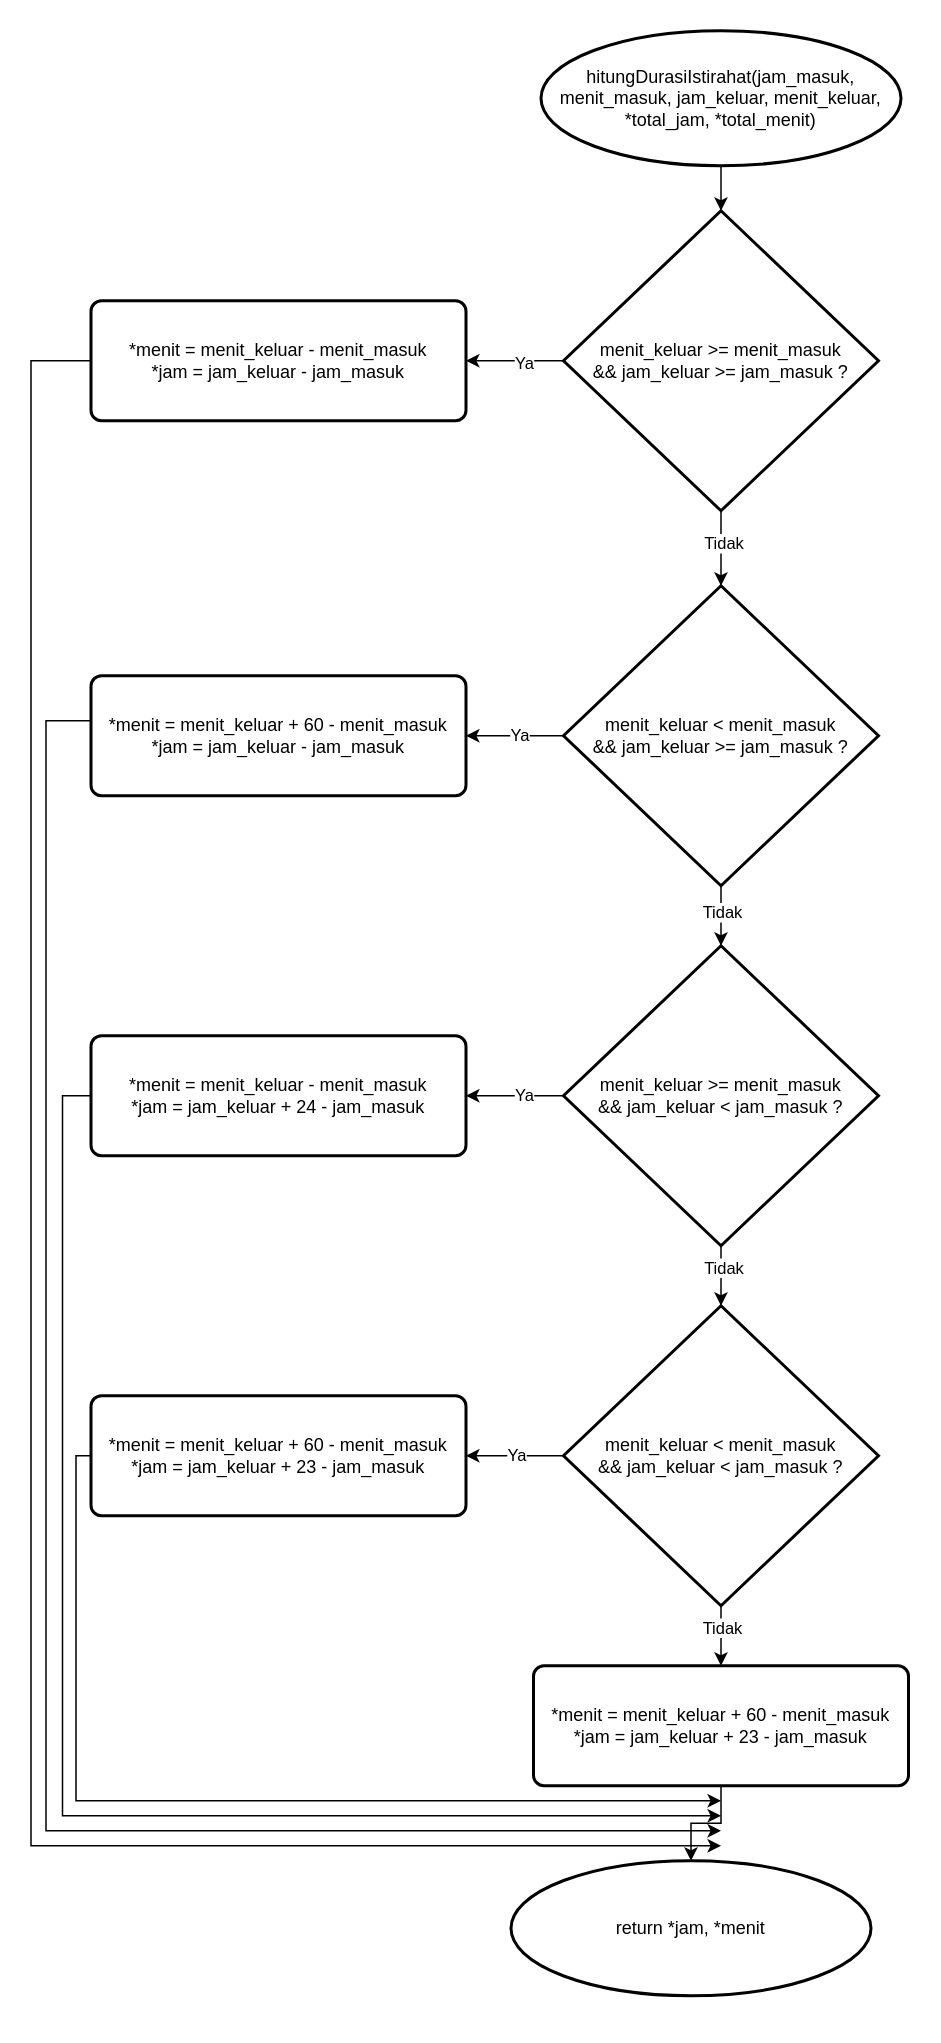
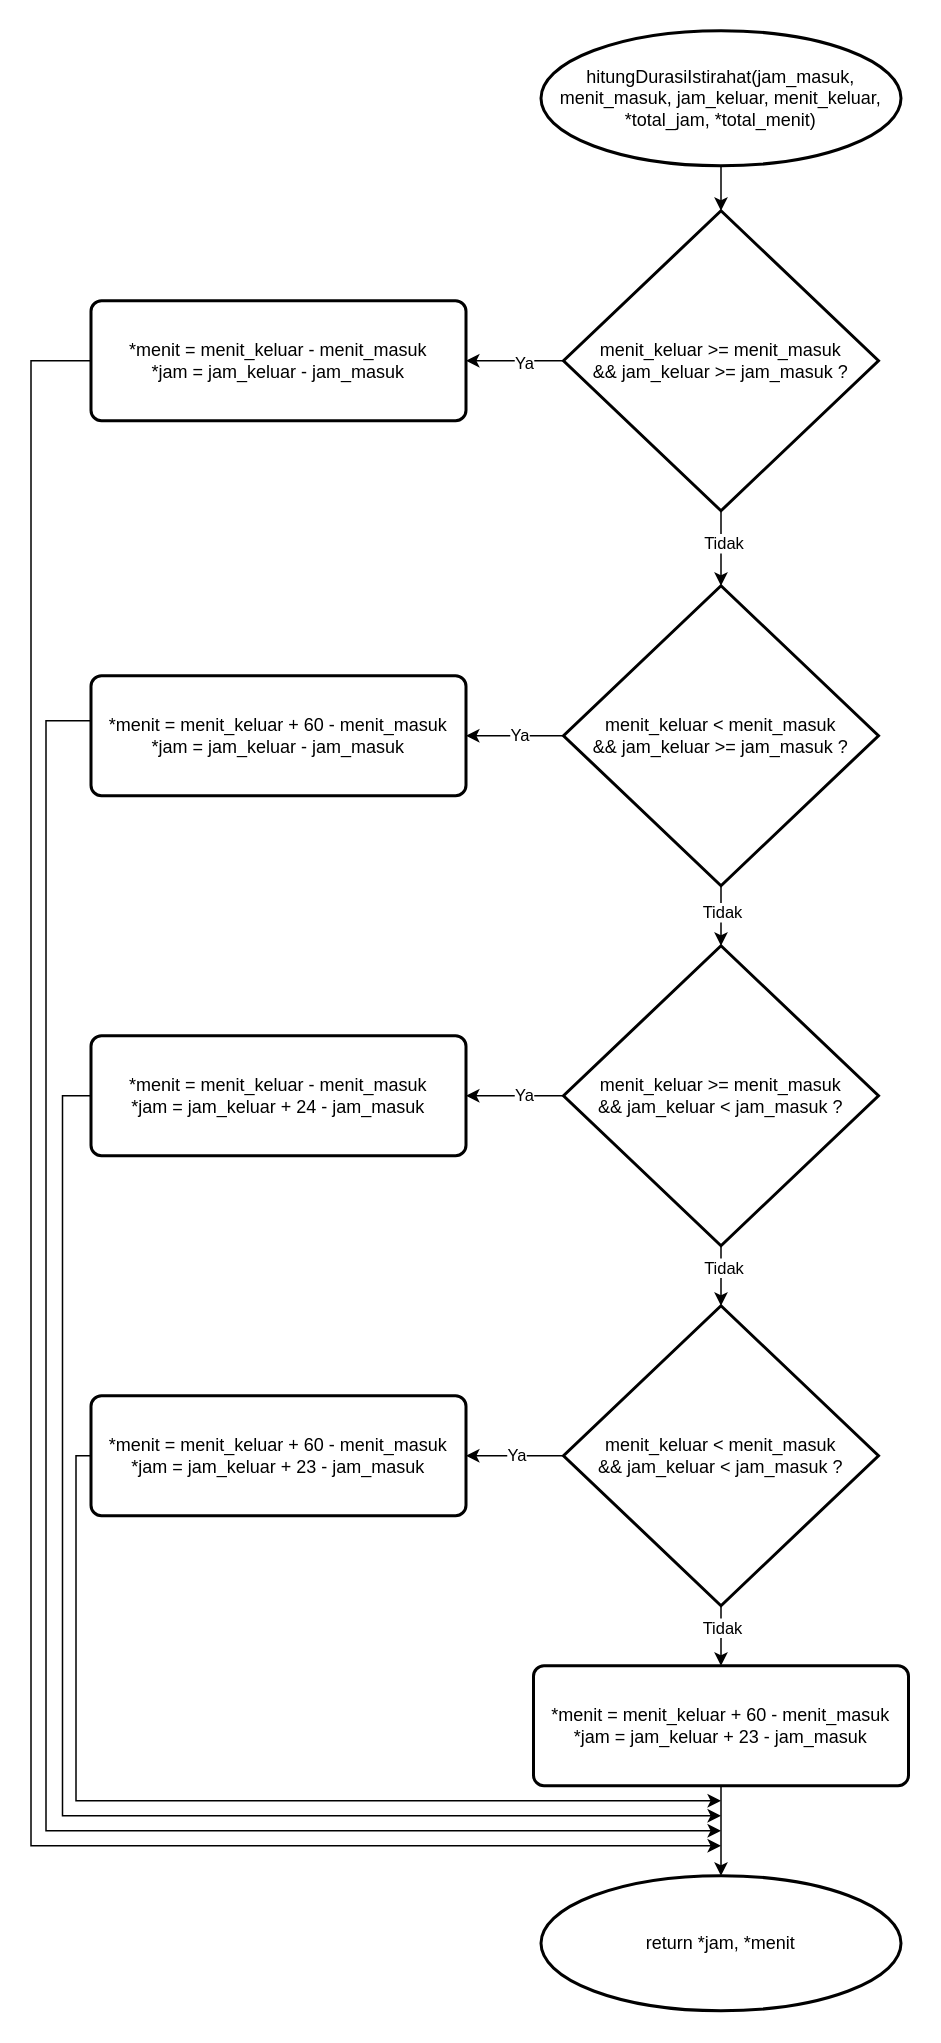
(691, 1928) -> (721, 1943)
